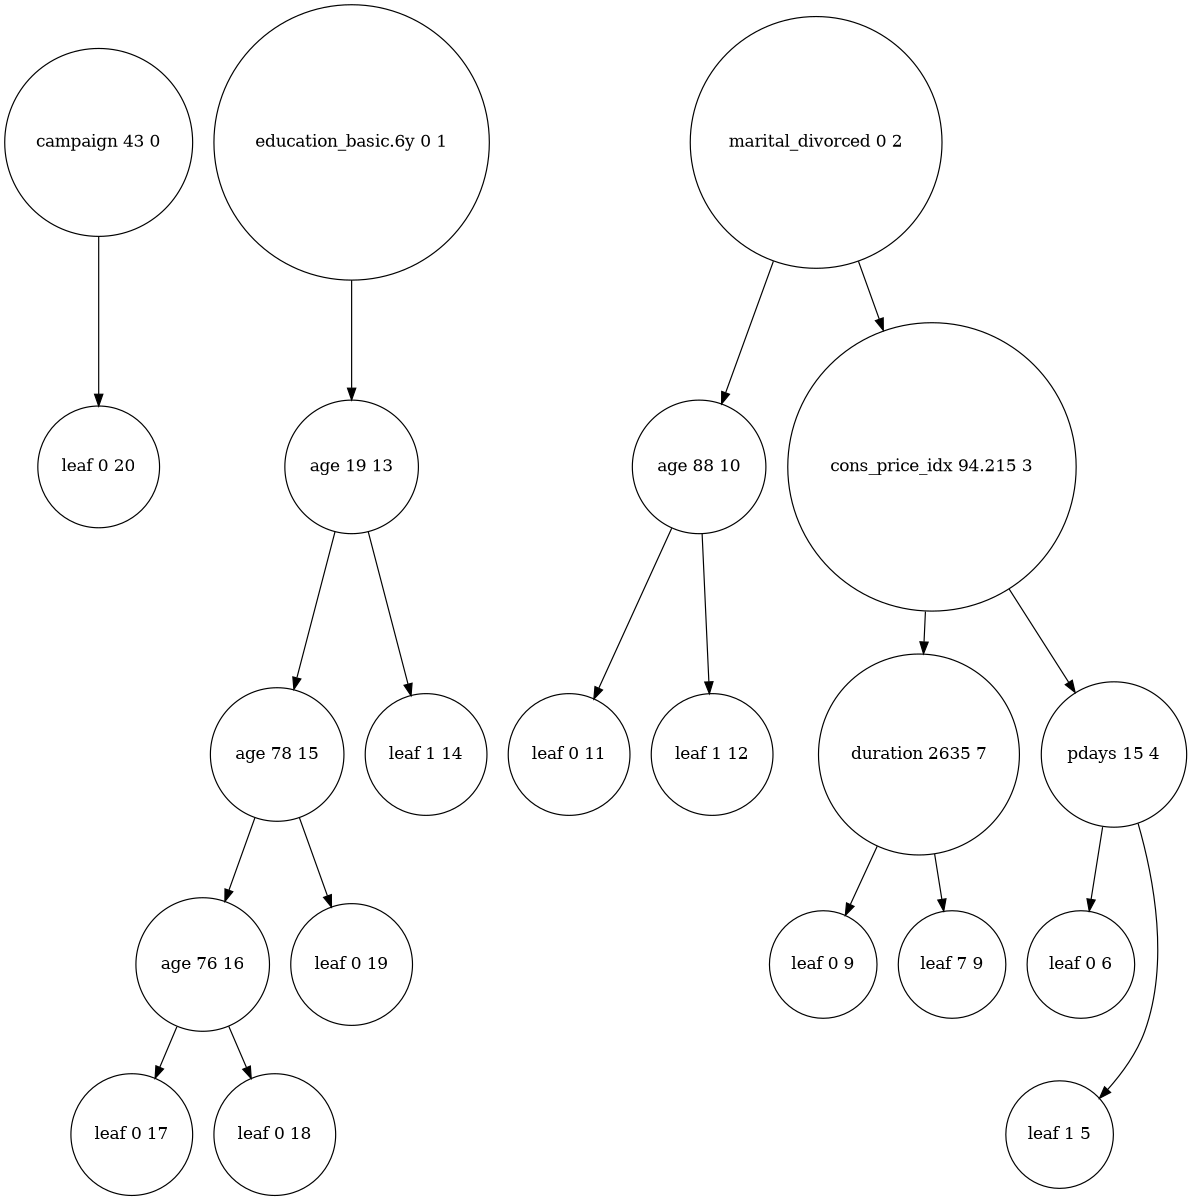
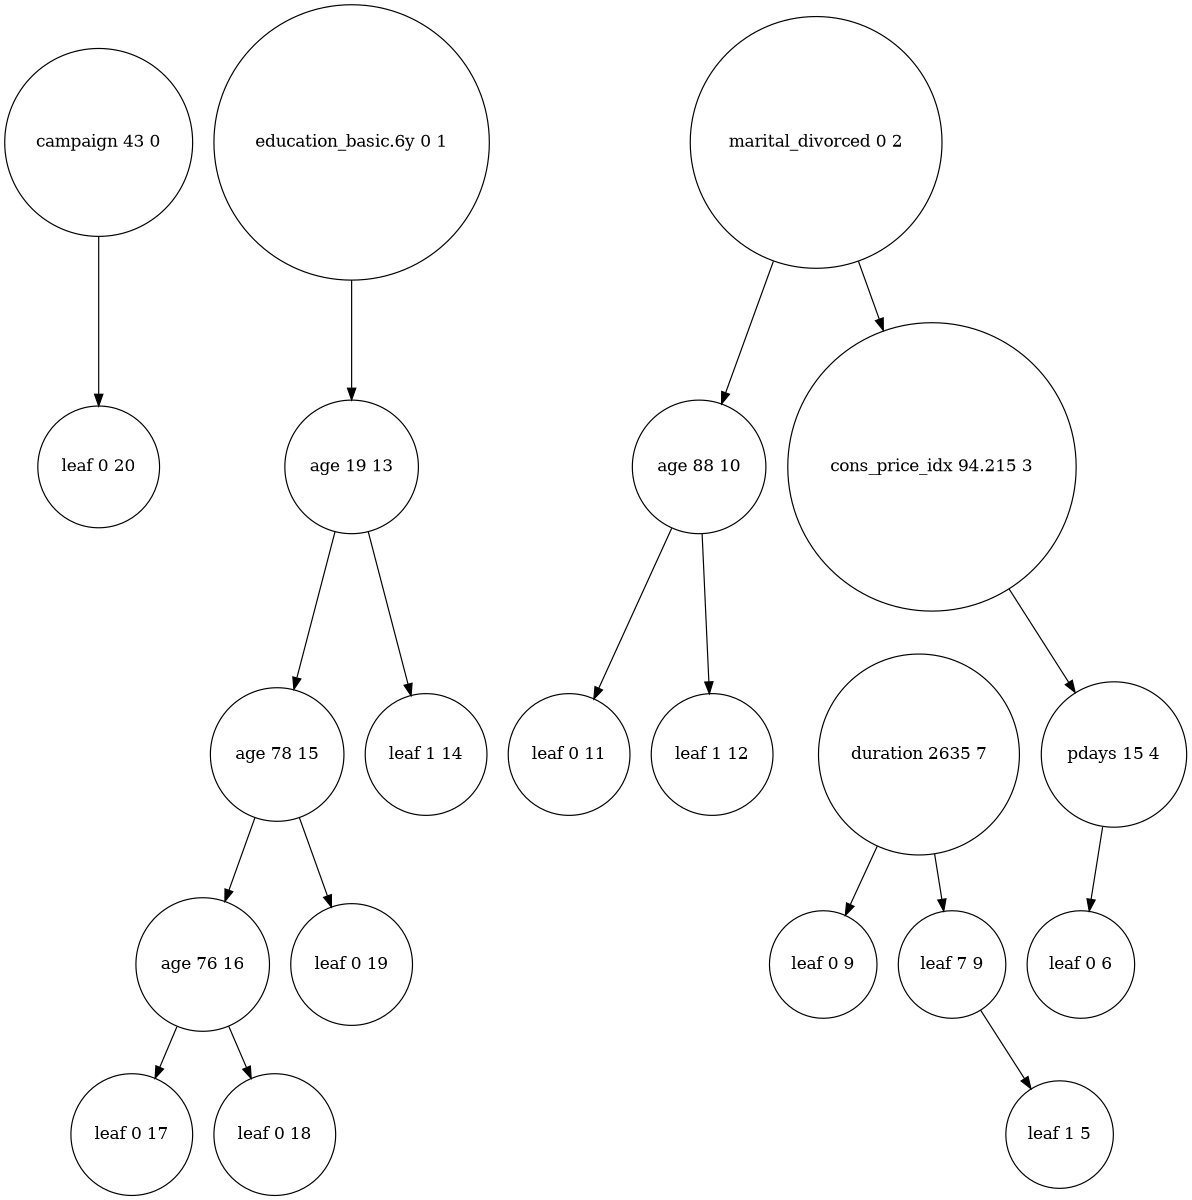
(925, 627) -> none
(1157, 962) -> (1003, 1044)
